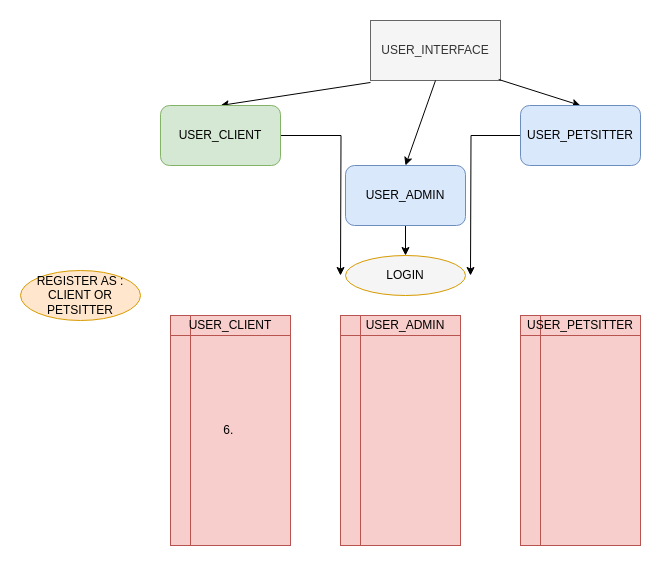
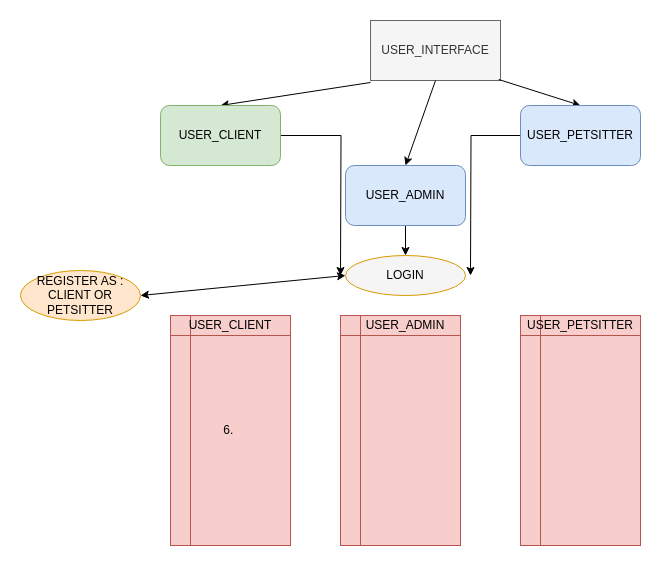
none -> (243, 285)
